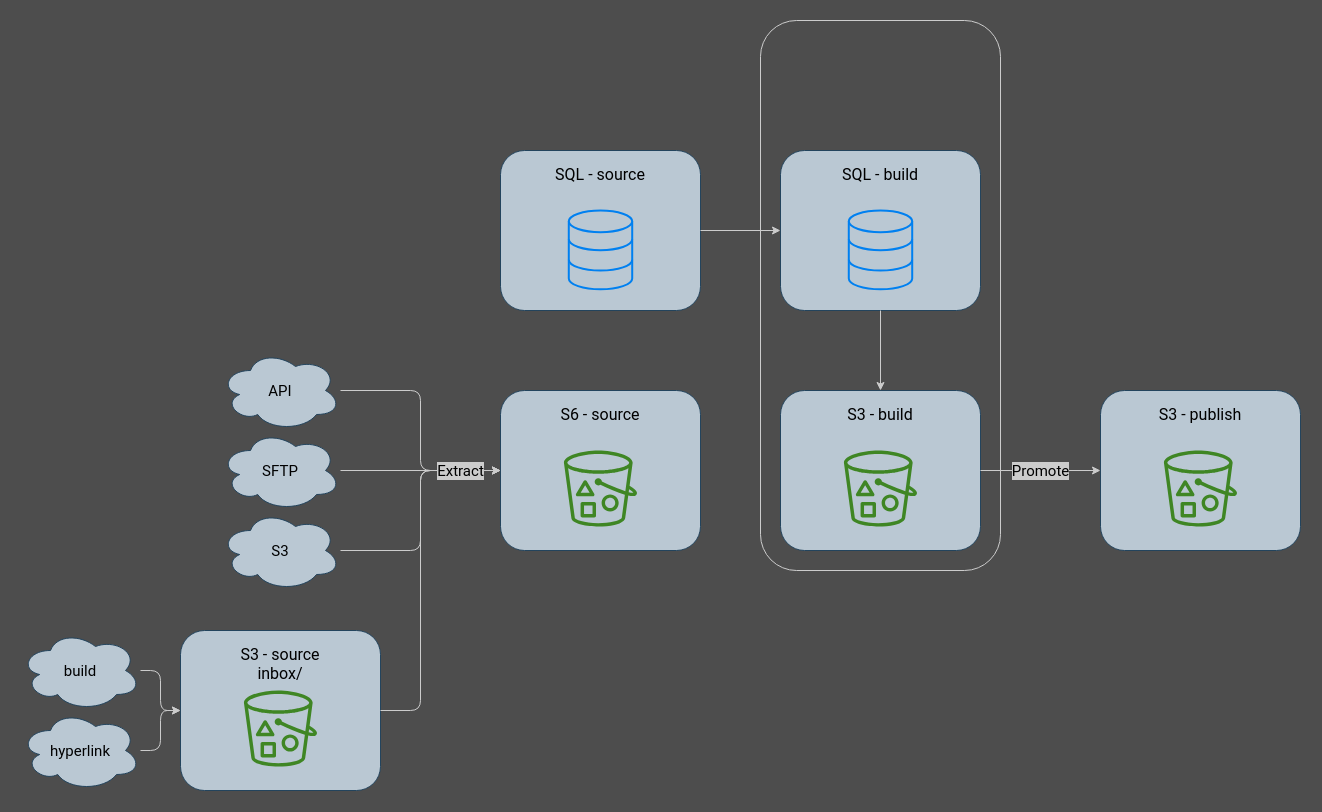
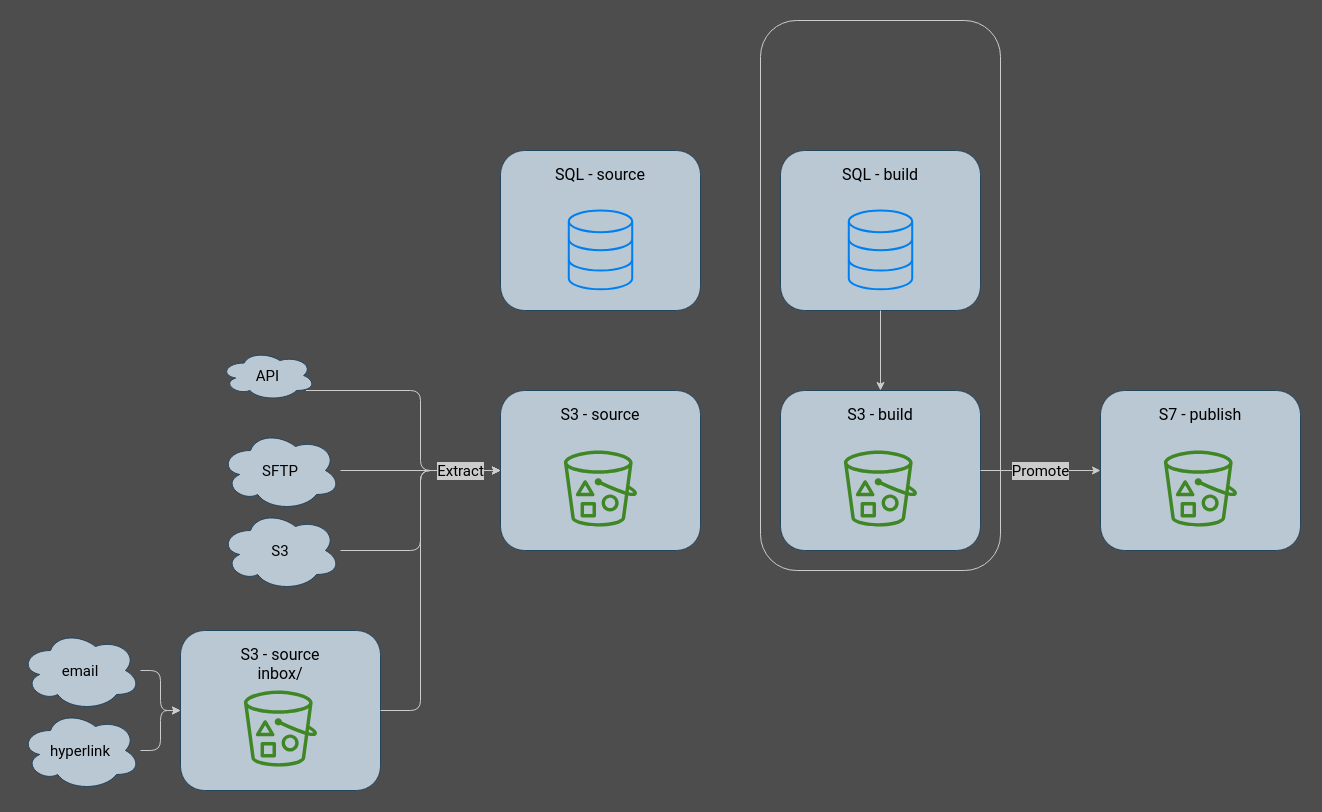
(737, 231) -> none
(281, 391) -> (268, 376)
(601, 415) -> (601, 415)
(1201, 415) -> (1201, 415)
(81, 671) -> (81, 671)
